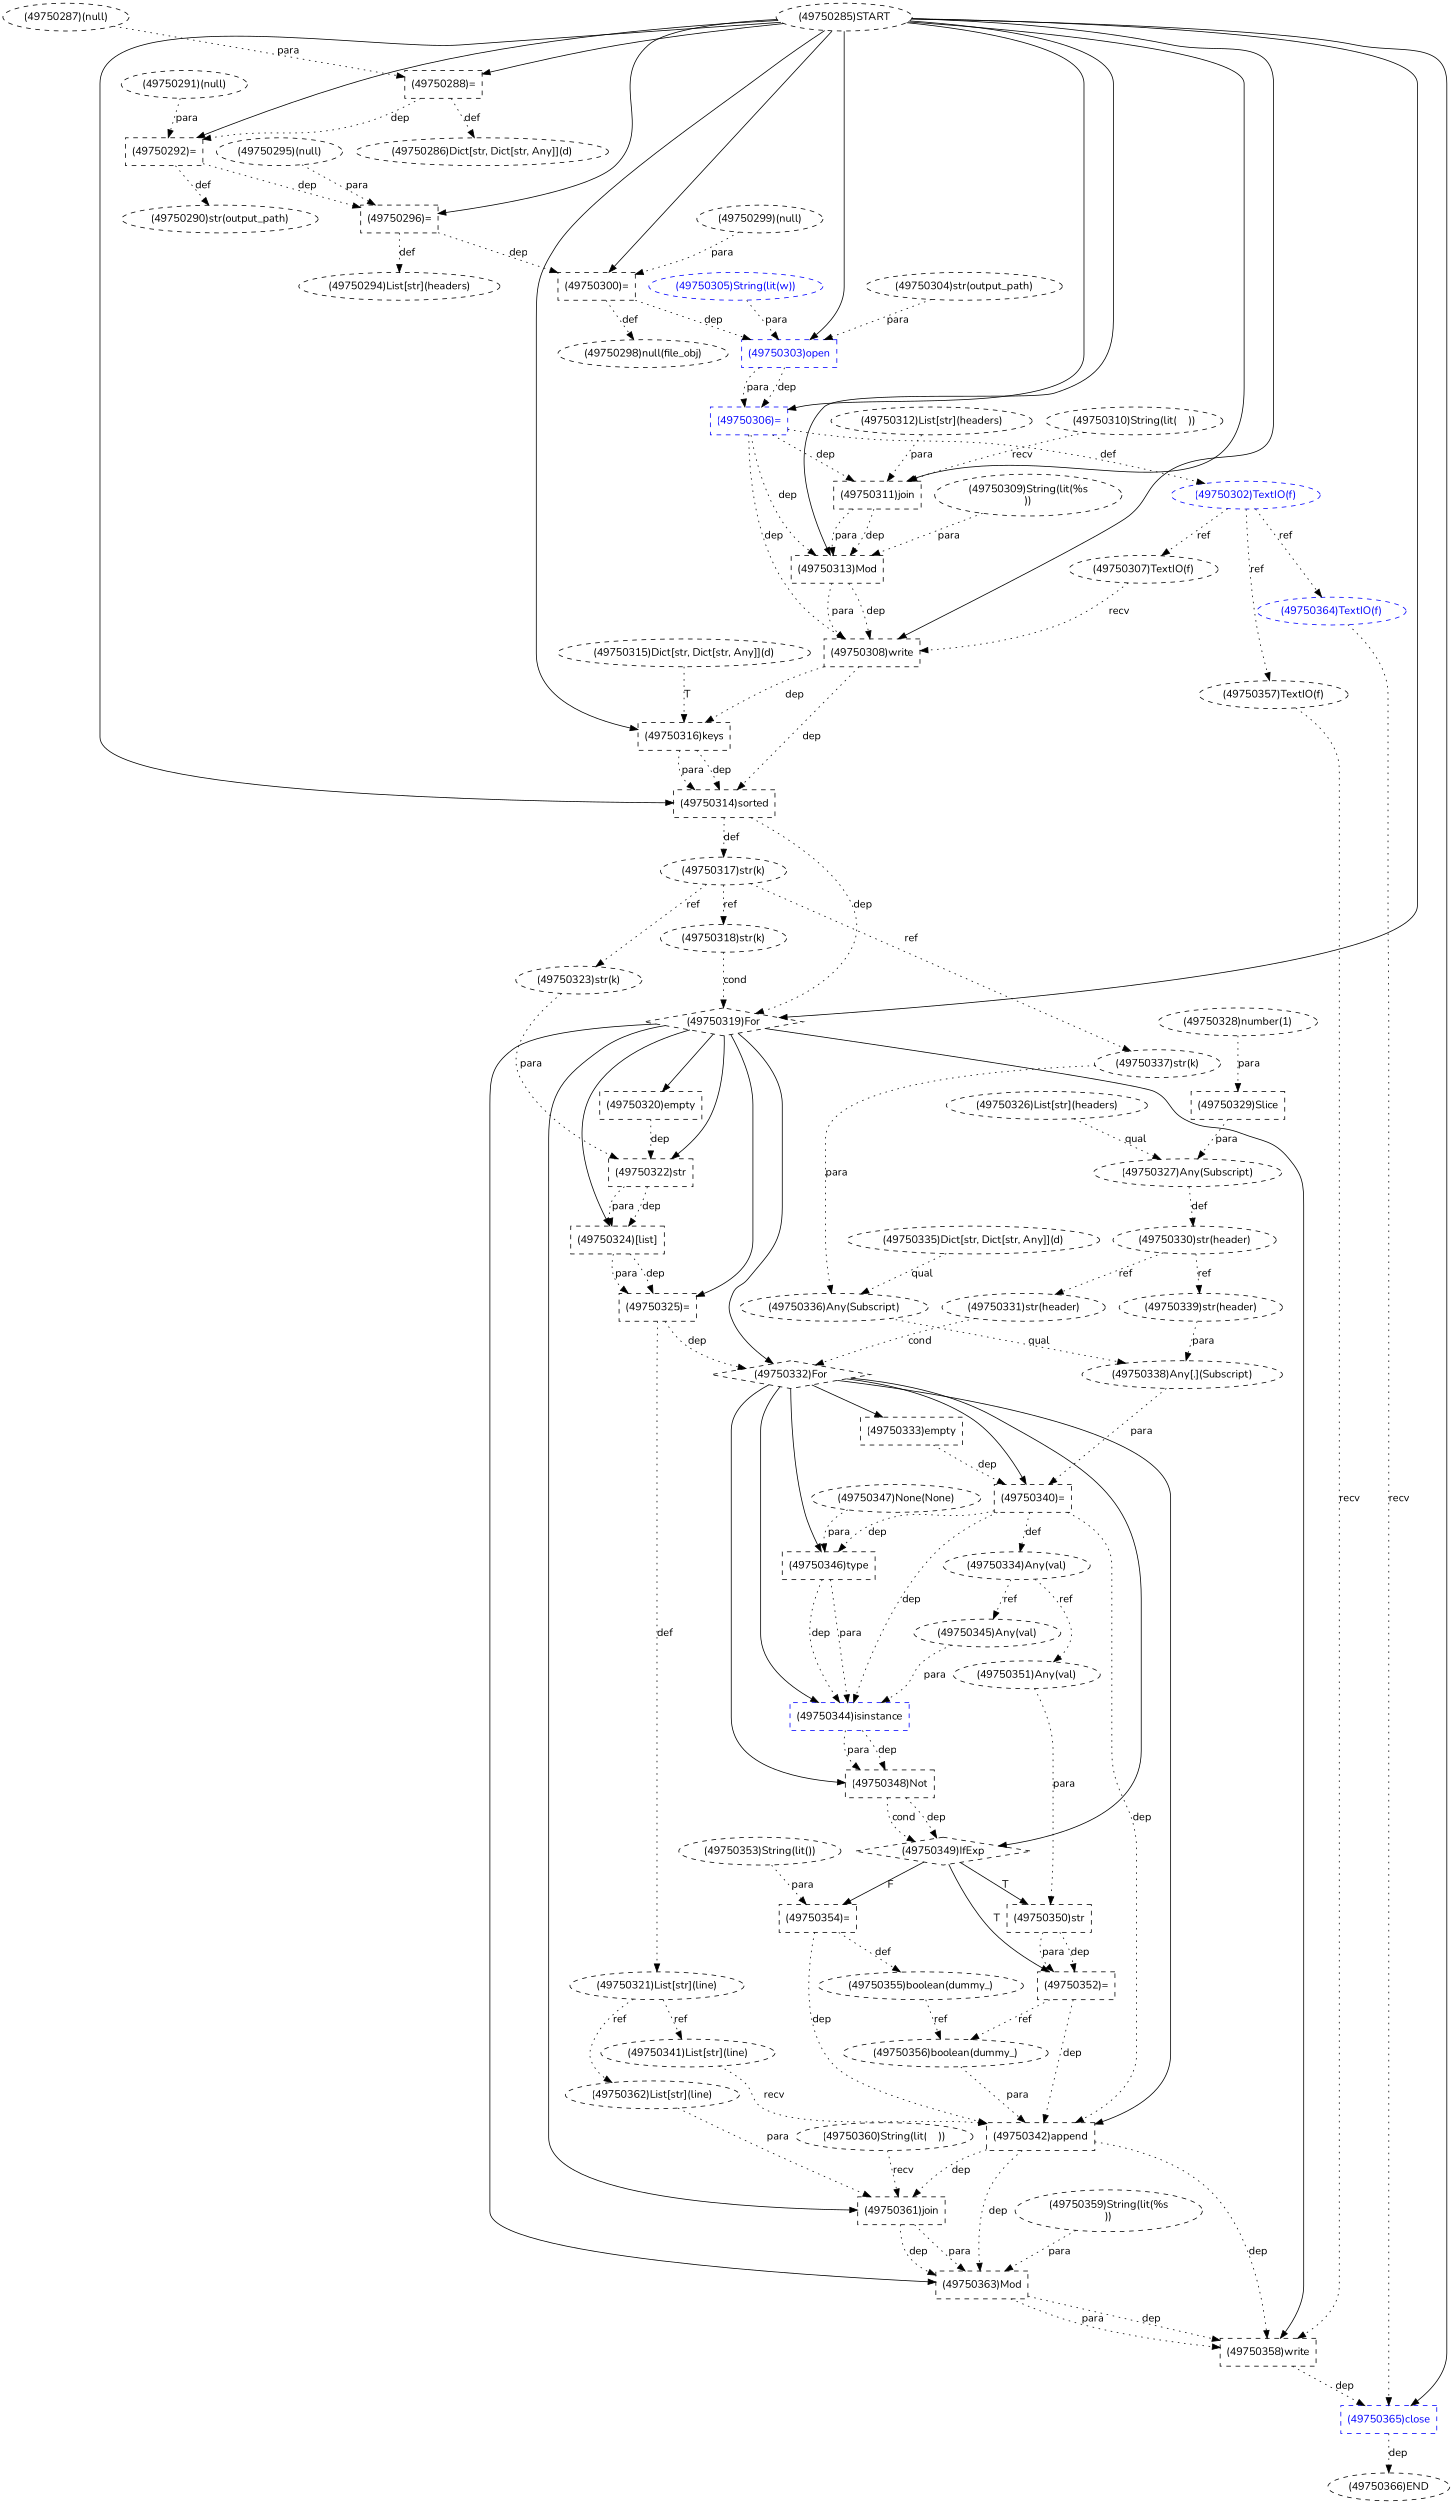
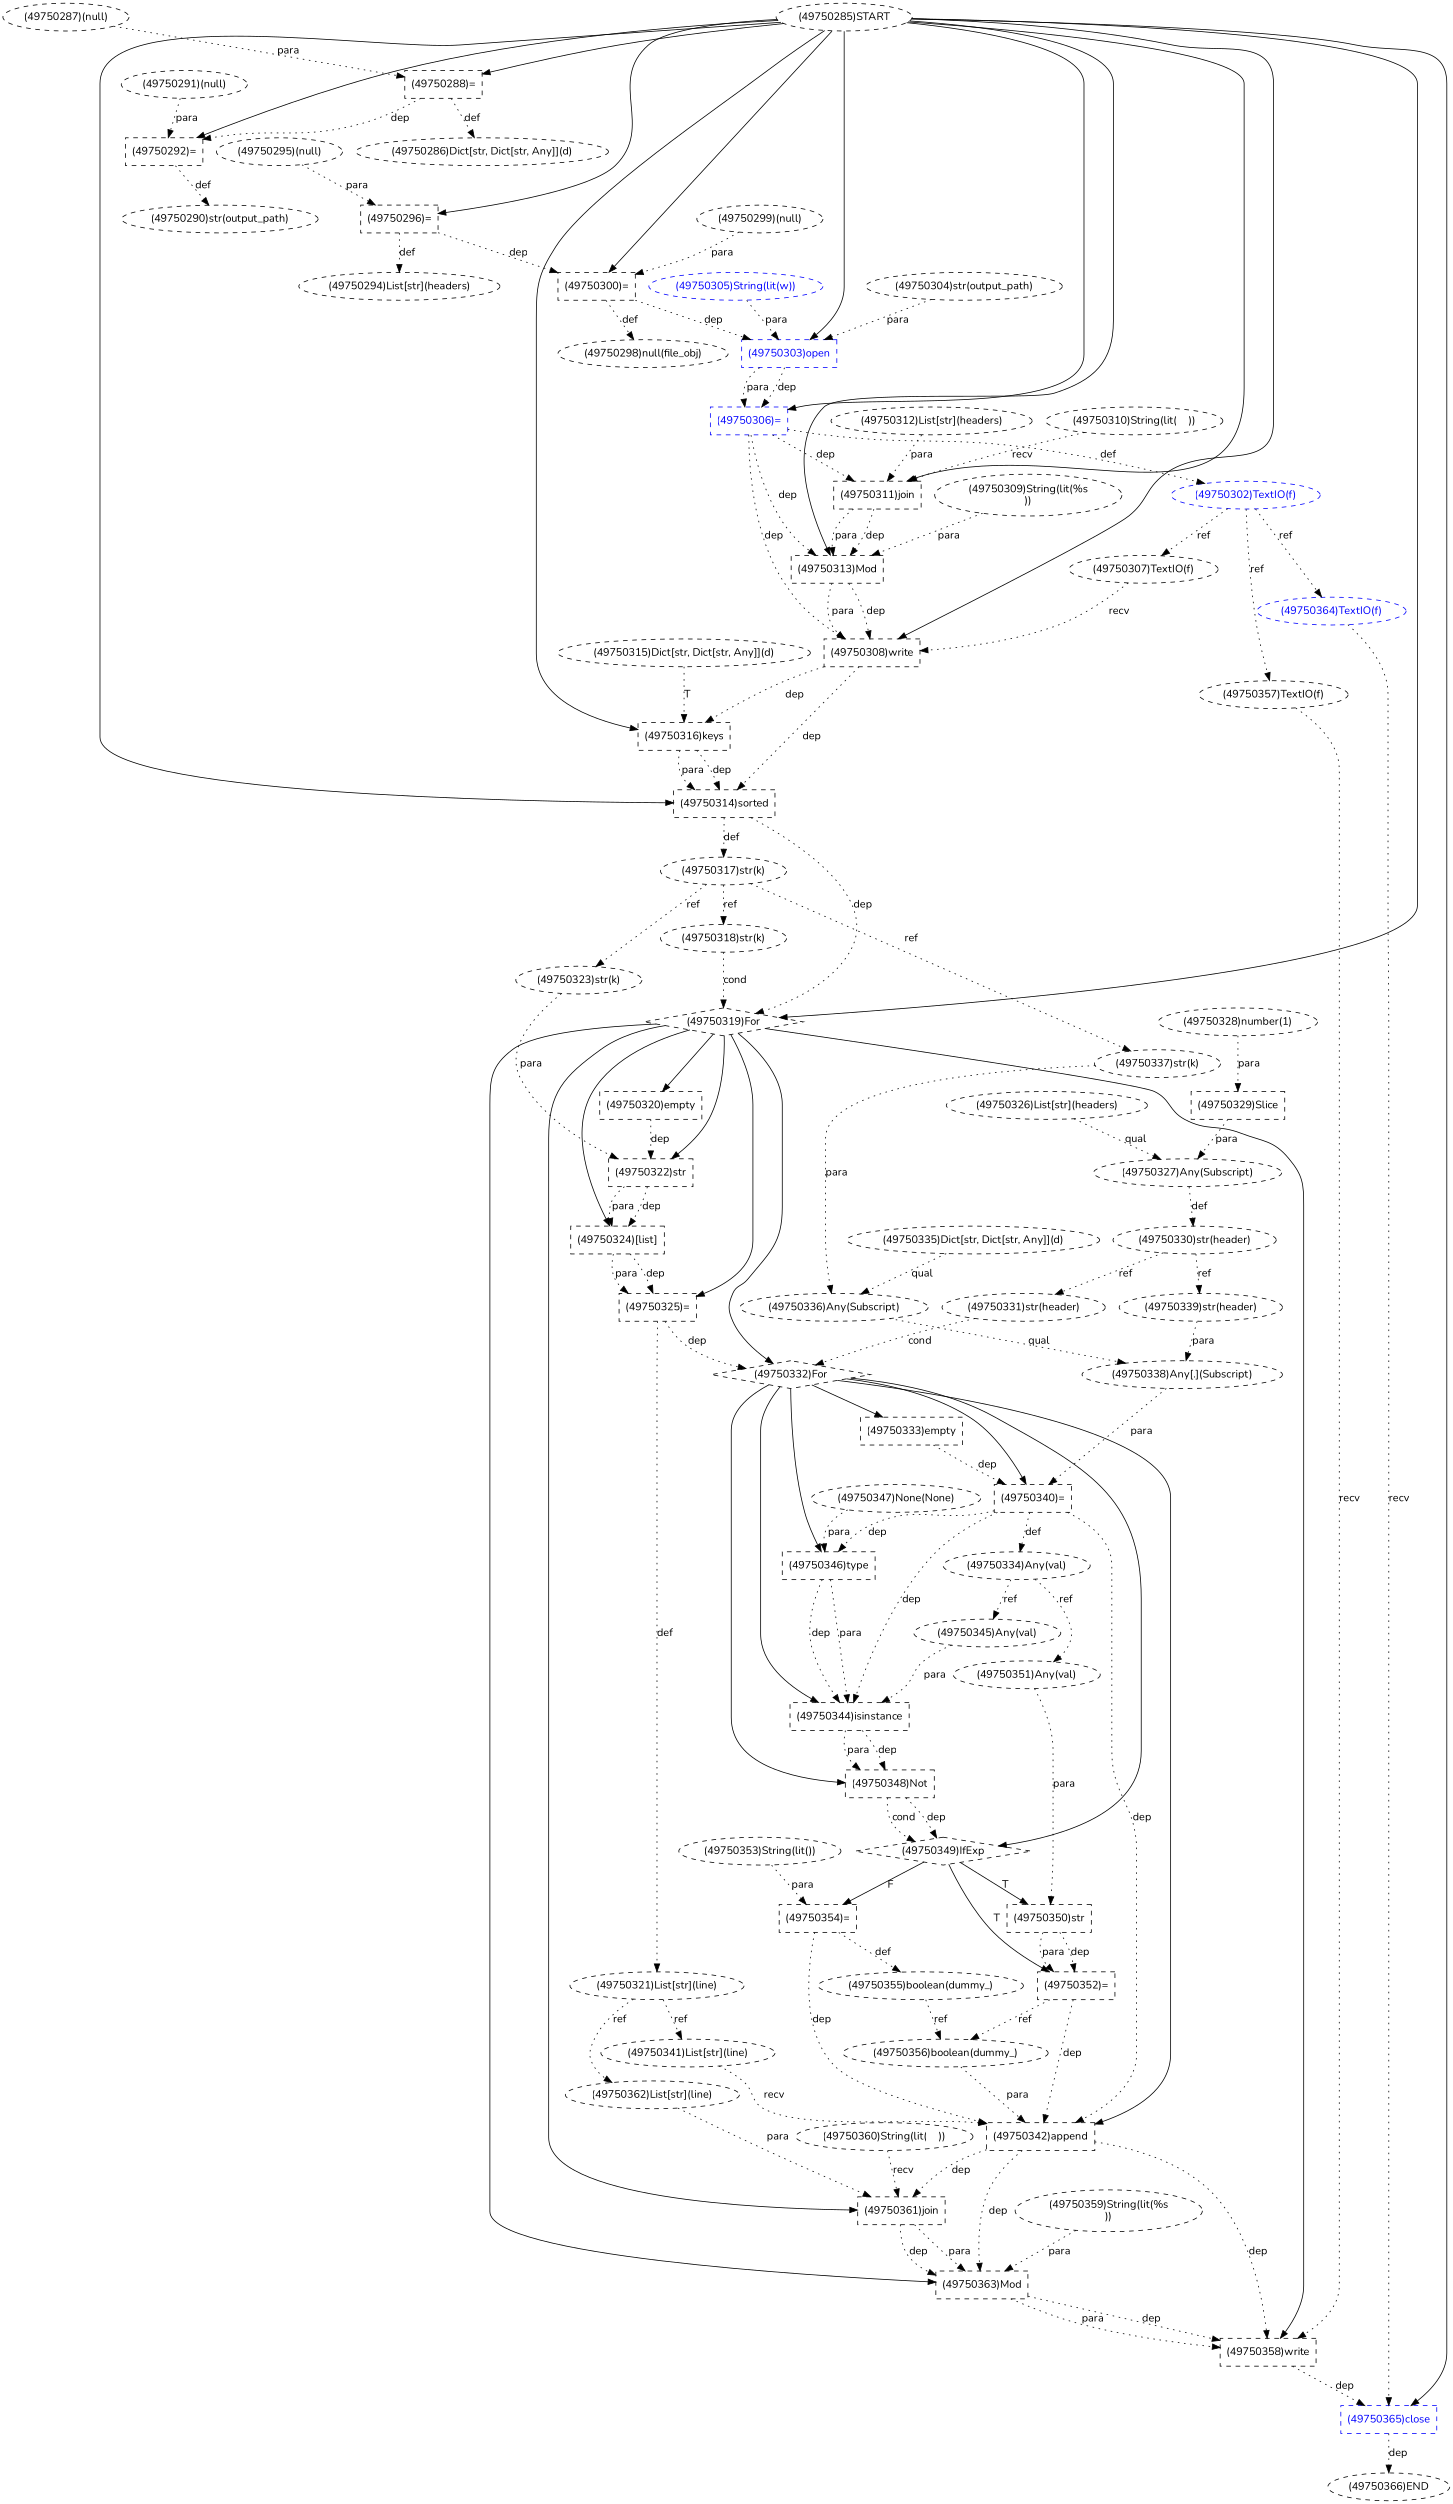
(278, 185) -> none
(850, 1717) -> (850, 1717)
